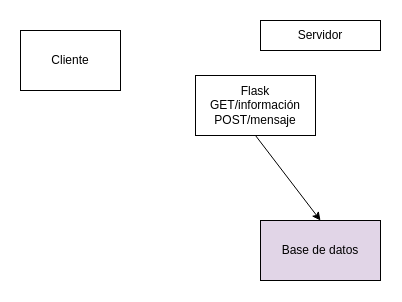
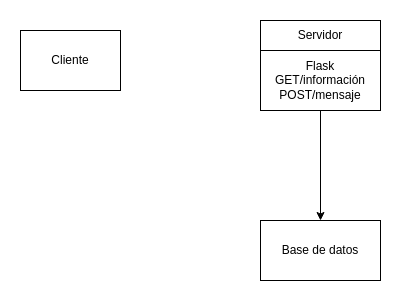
(256, 106) -> (321, 81)
(321, 251) -> (321, 251)
